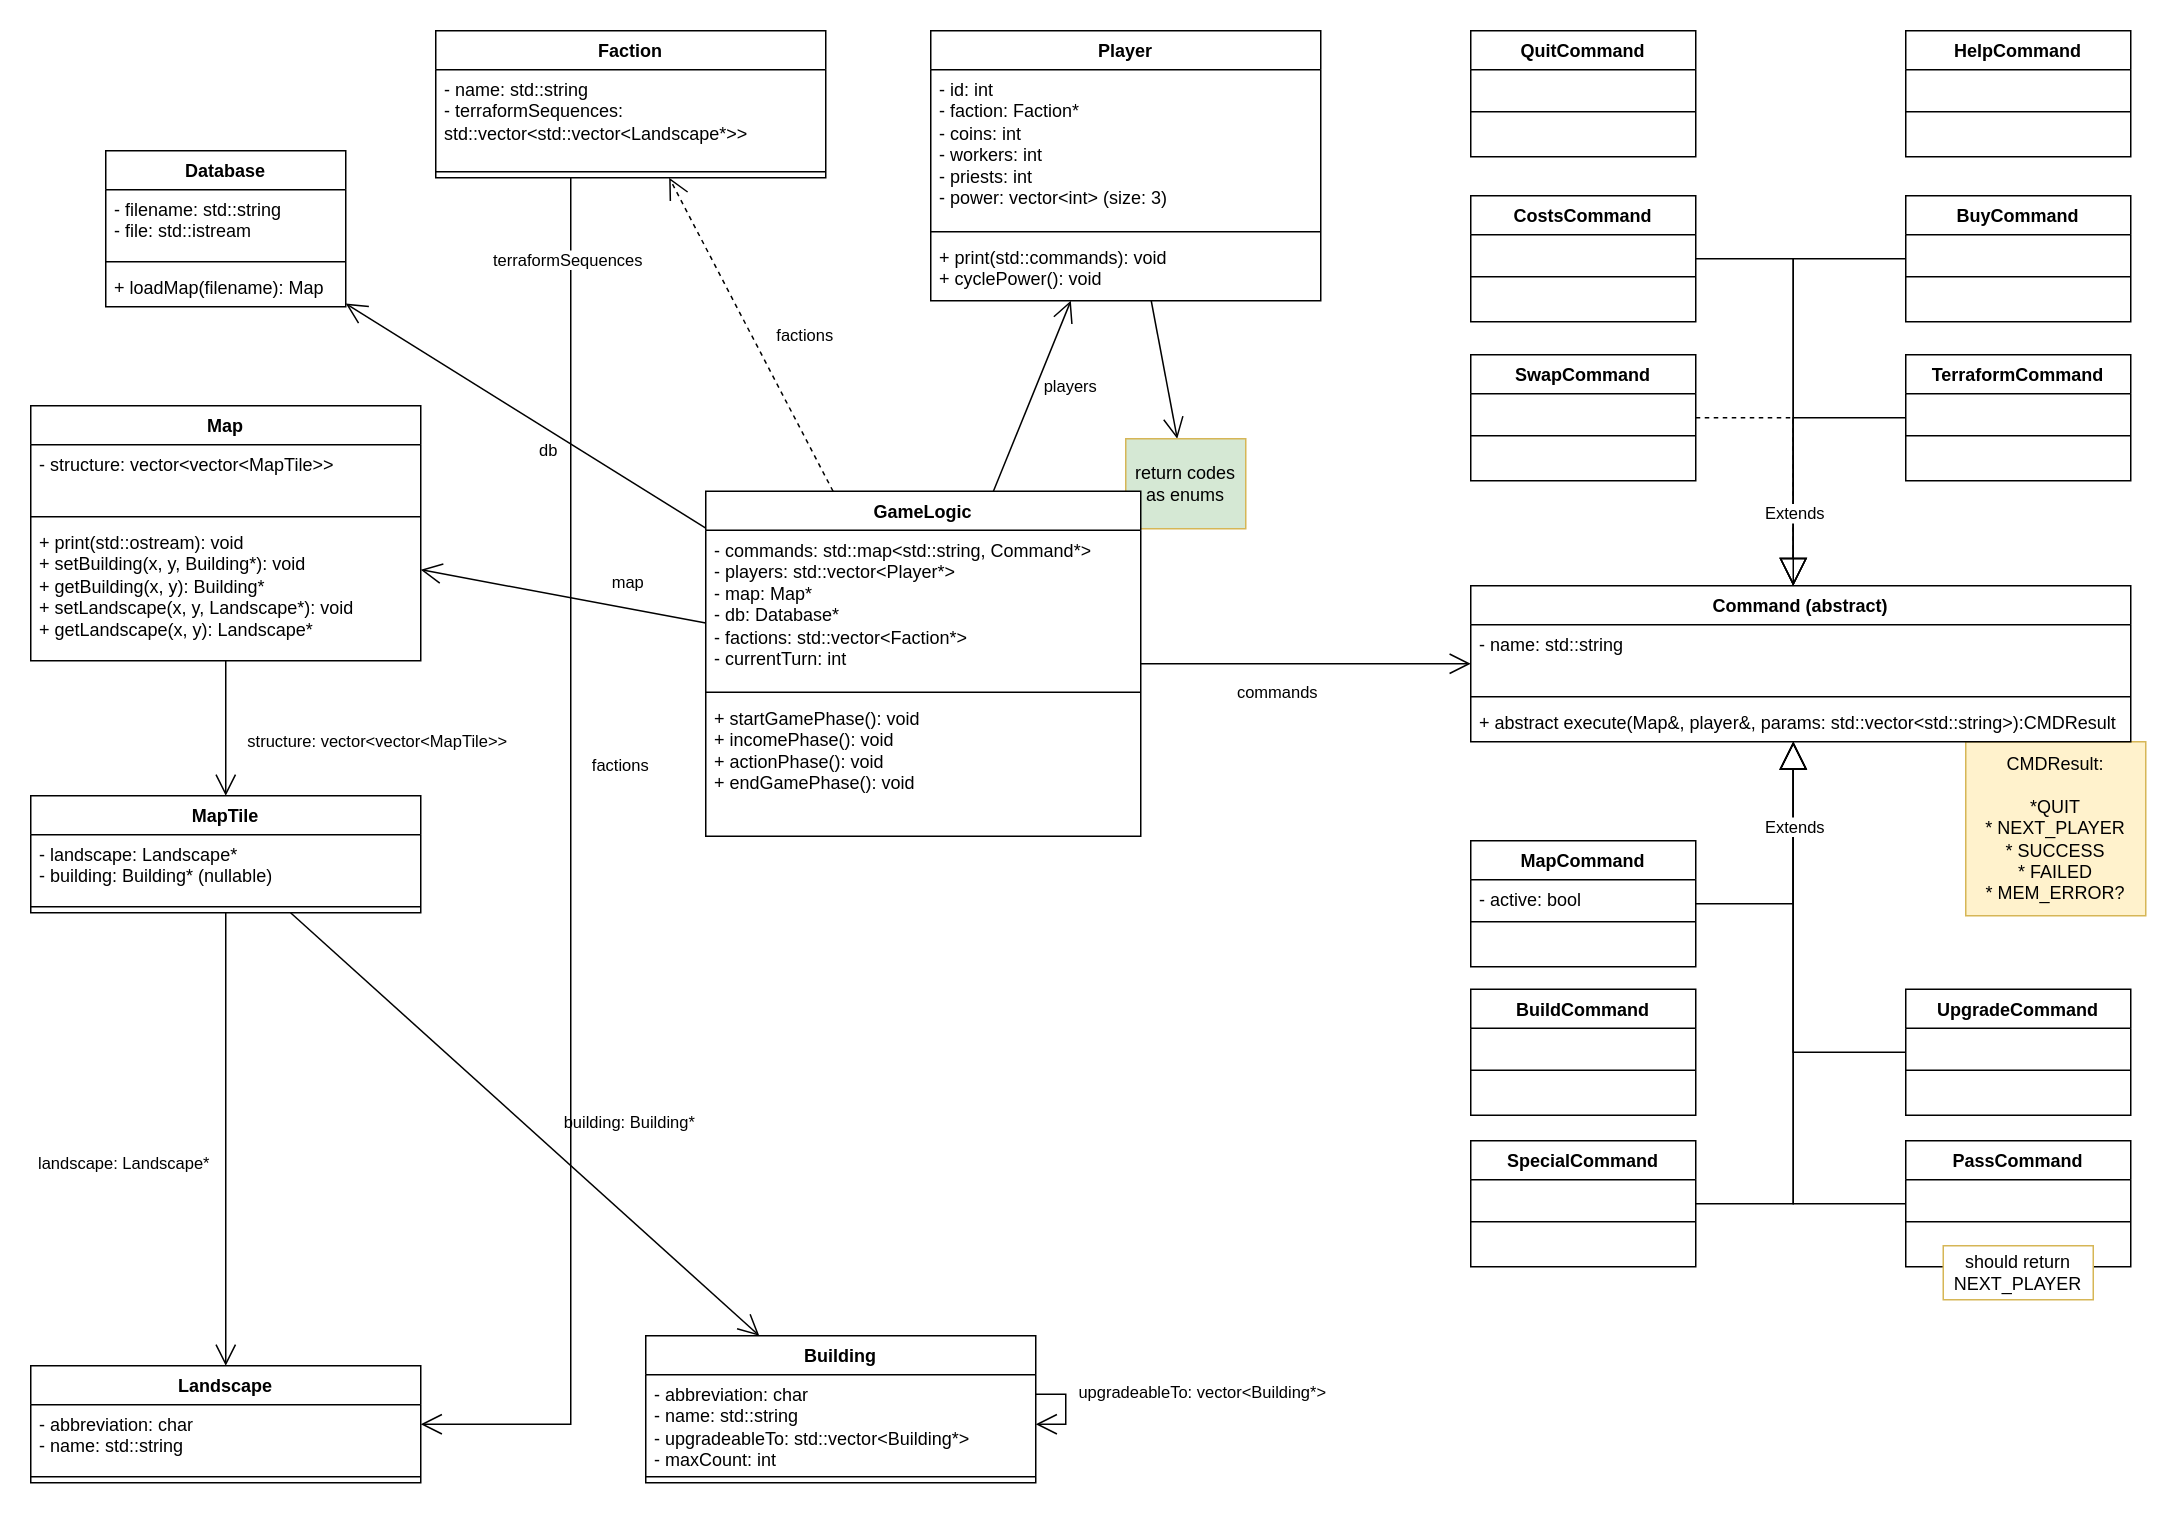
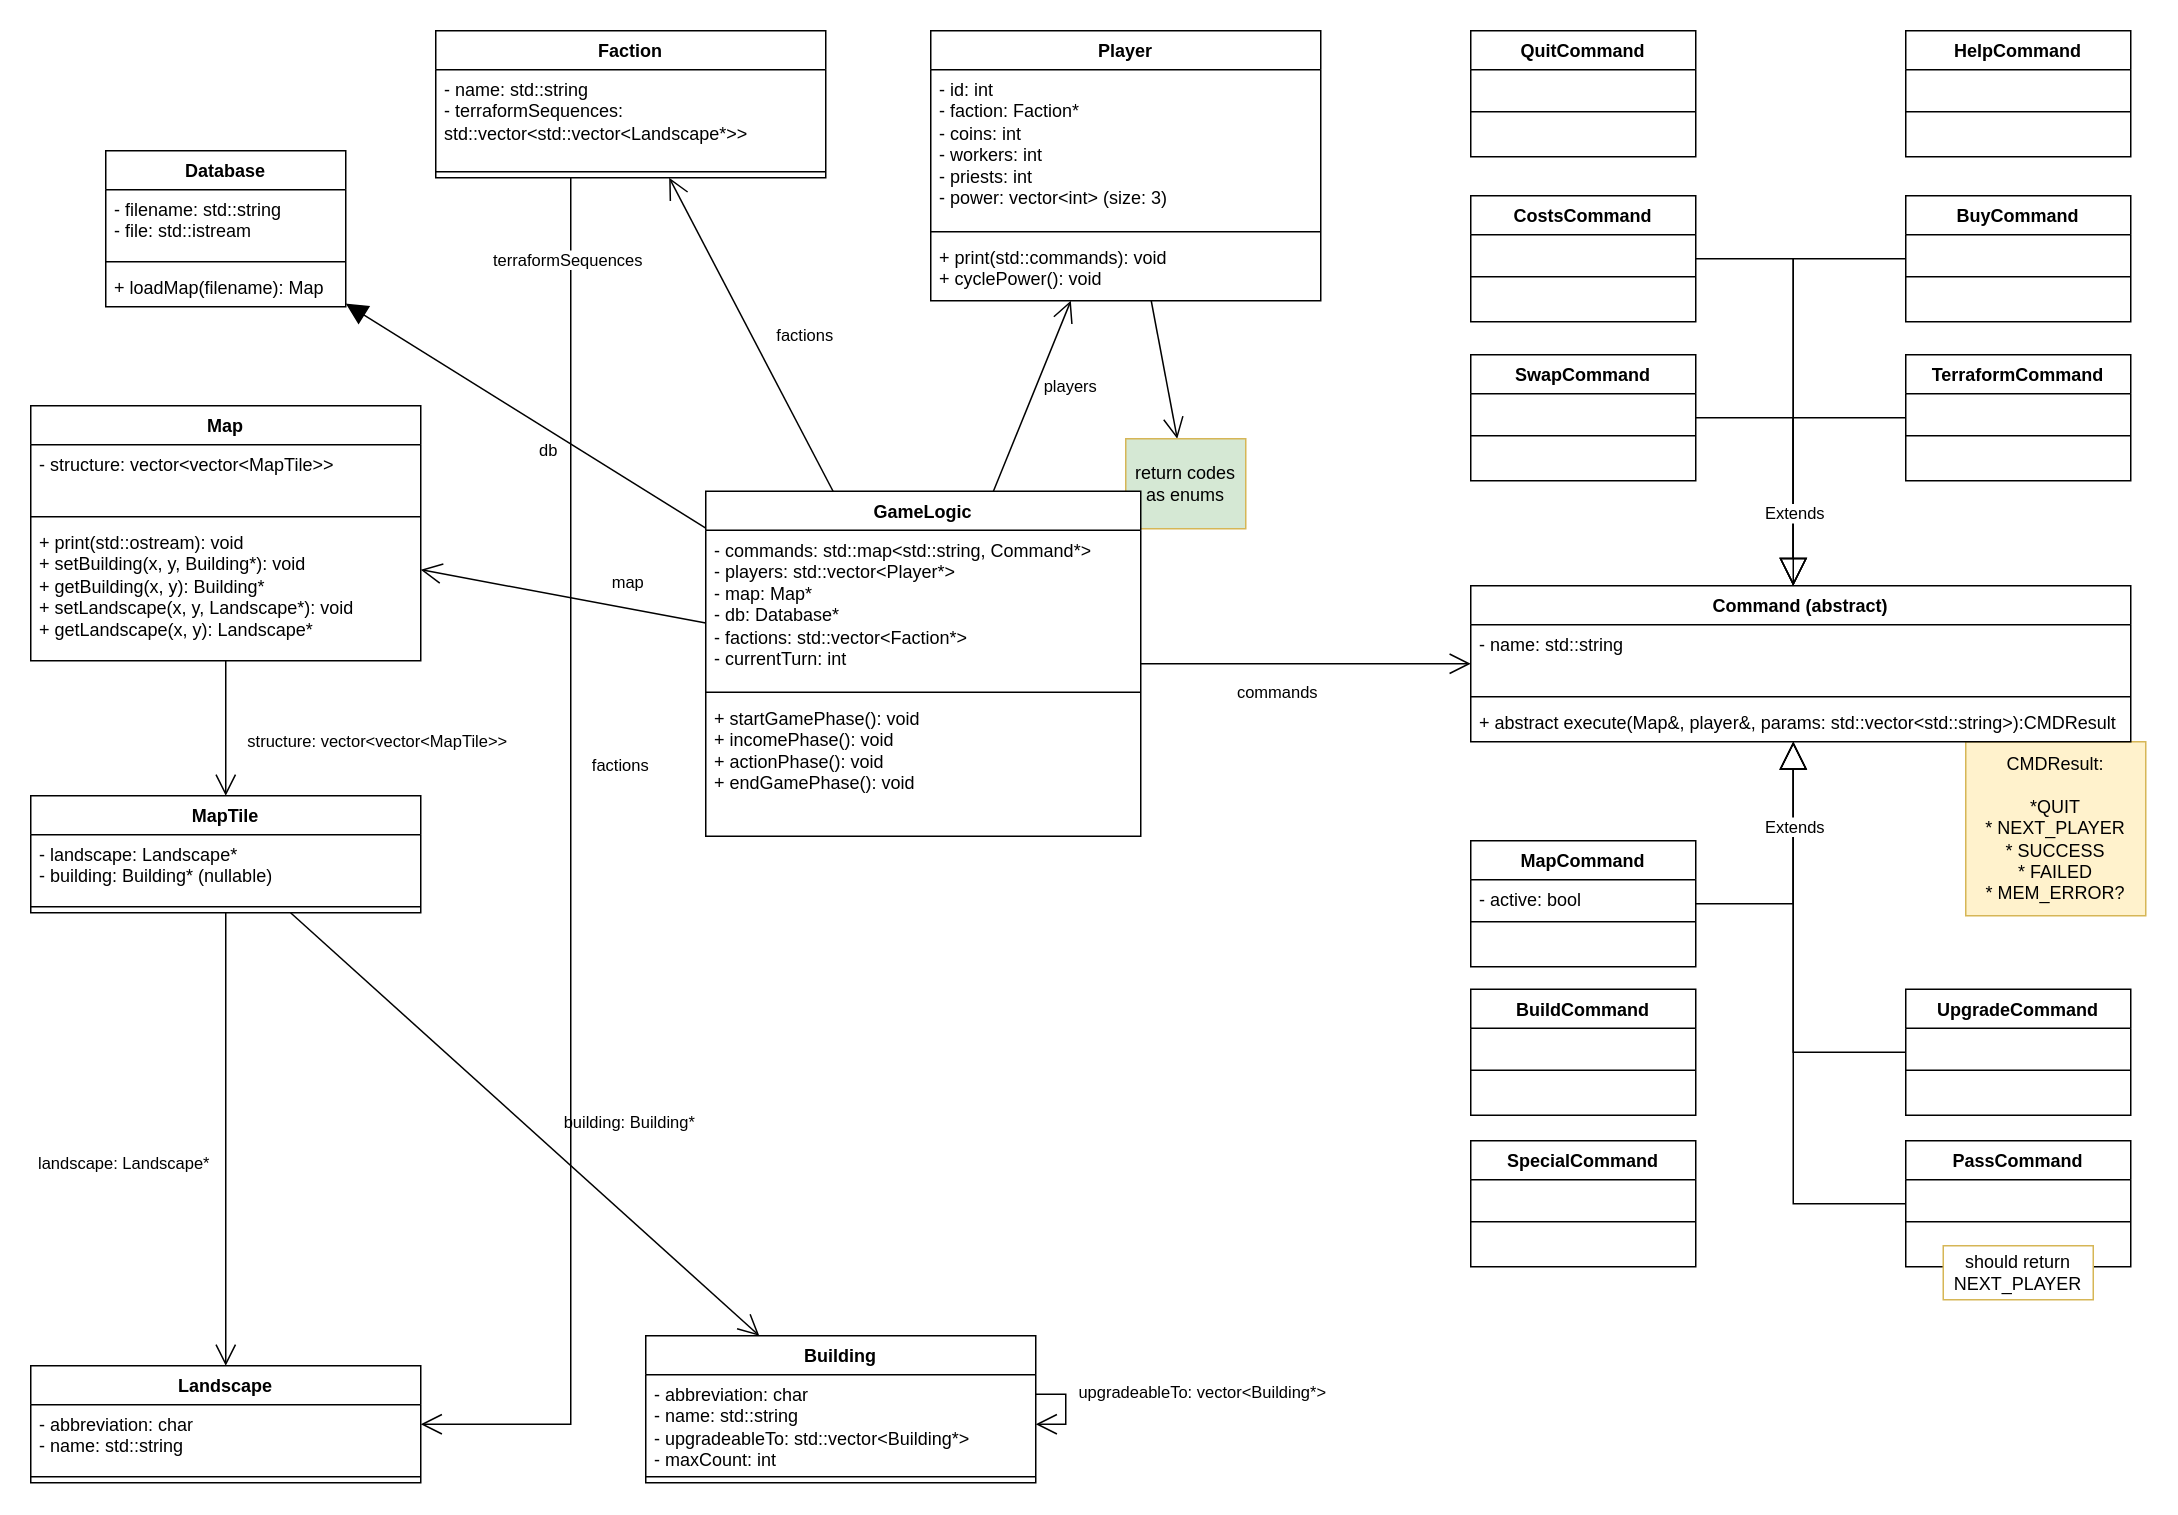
(357, 311) -> (365, 315)
(751, 334) -> (751, 334)
(1744, 418) -> (1744, 418)
(1744, 1204) -> none
